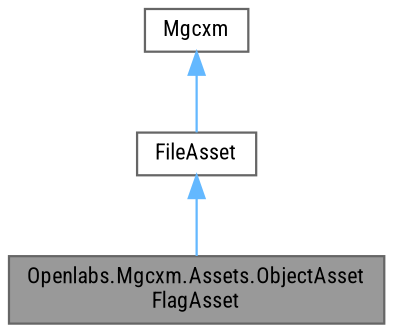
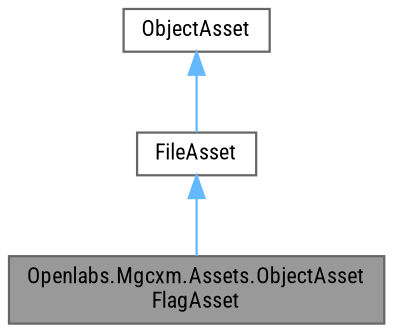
(197, 30) -> (197, 30)
